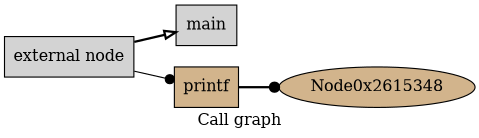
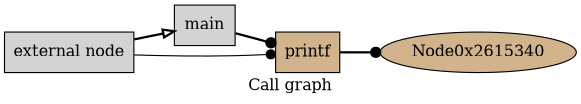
none -> (251, 37)
(377, 87) -> (478, 52)
